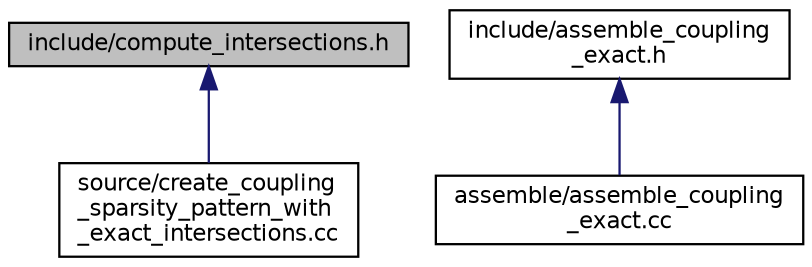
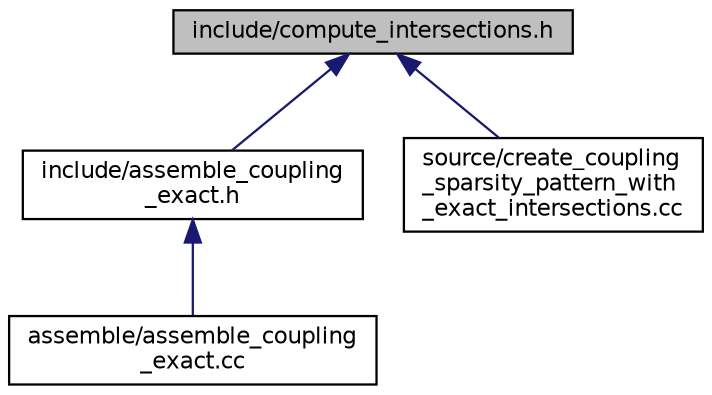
none -> (281, 110)
